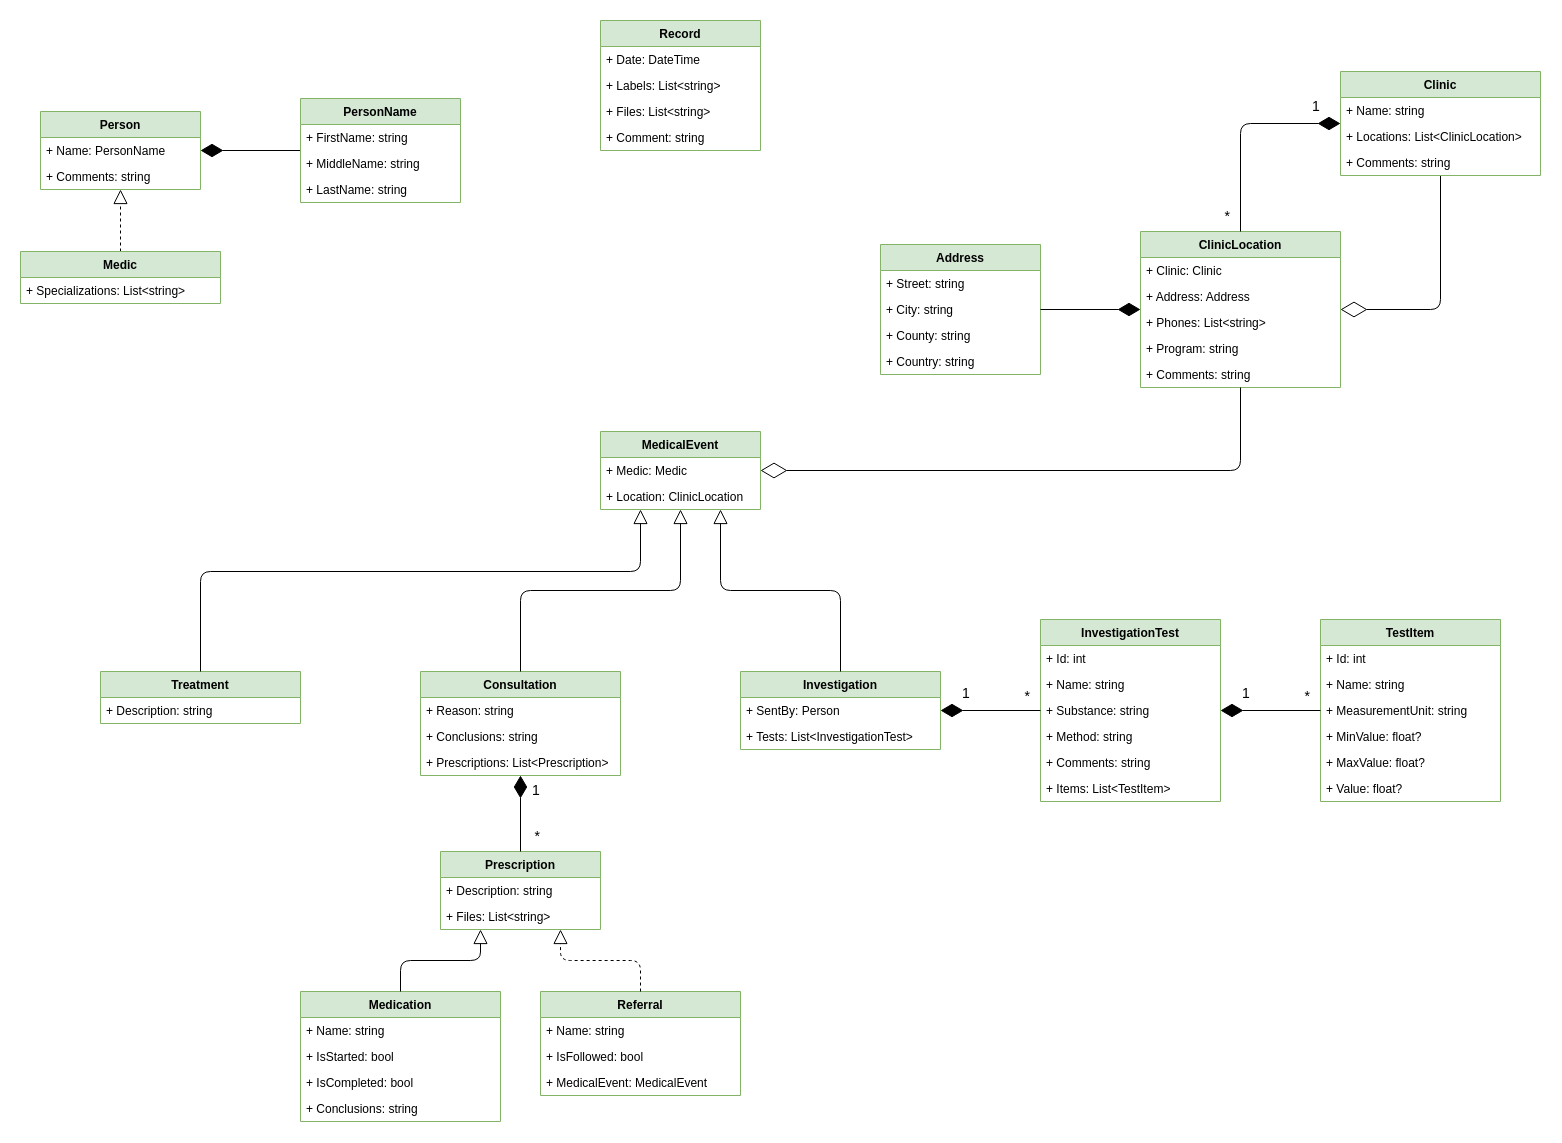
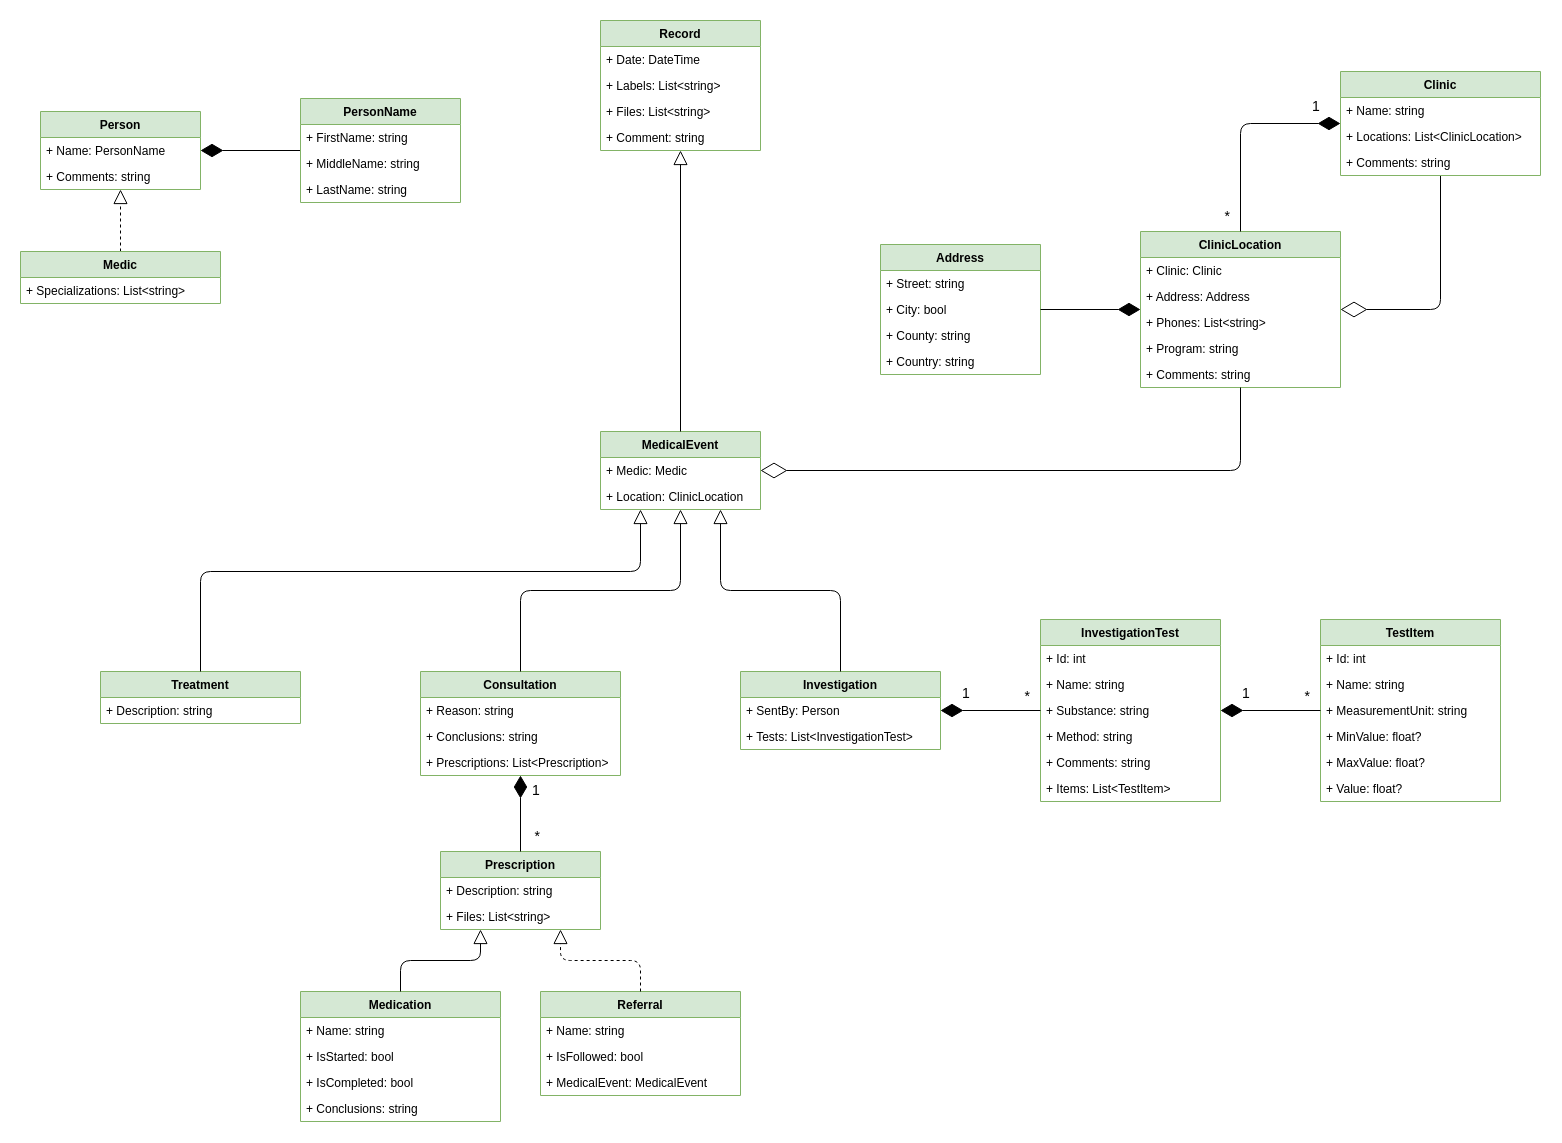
none -> (681, 298)
(925, 310) -> (919, 310)
